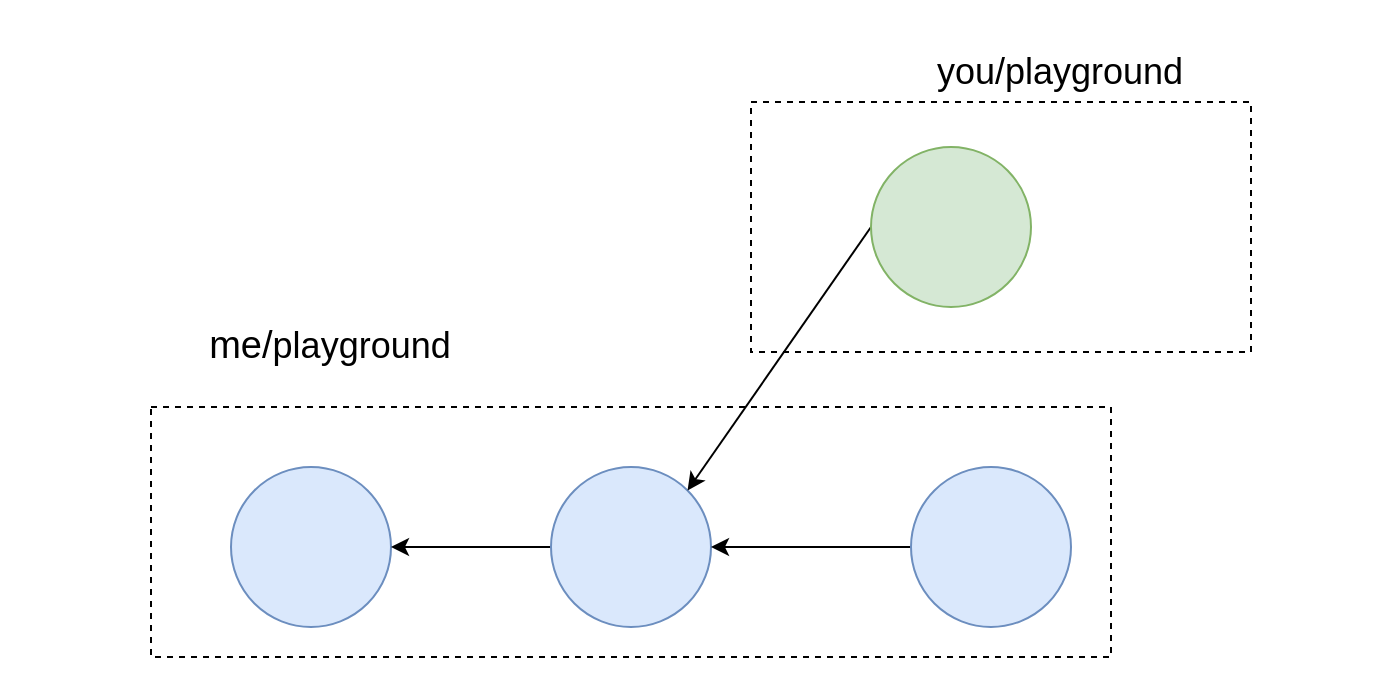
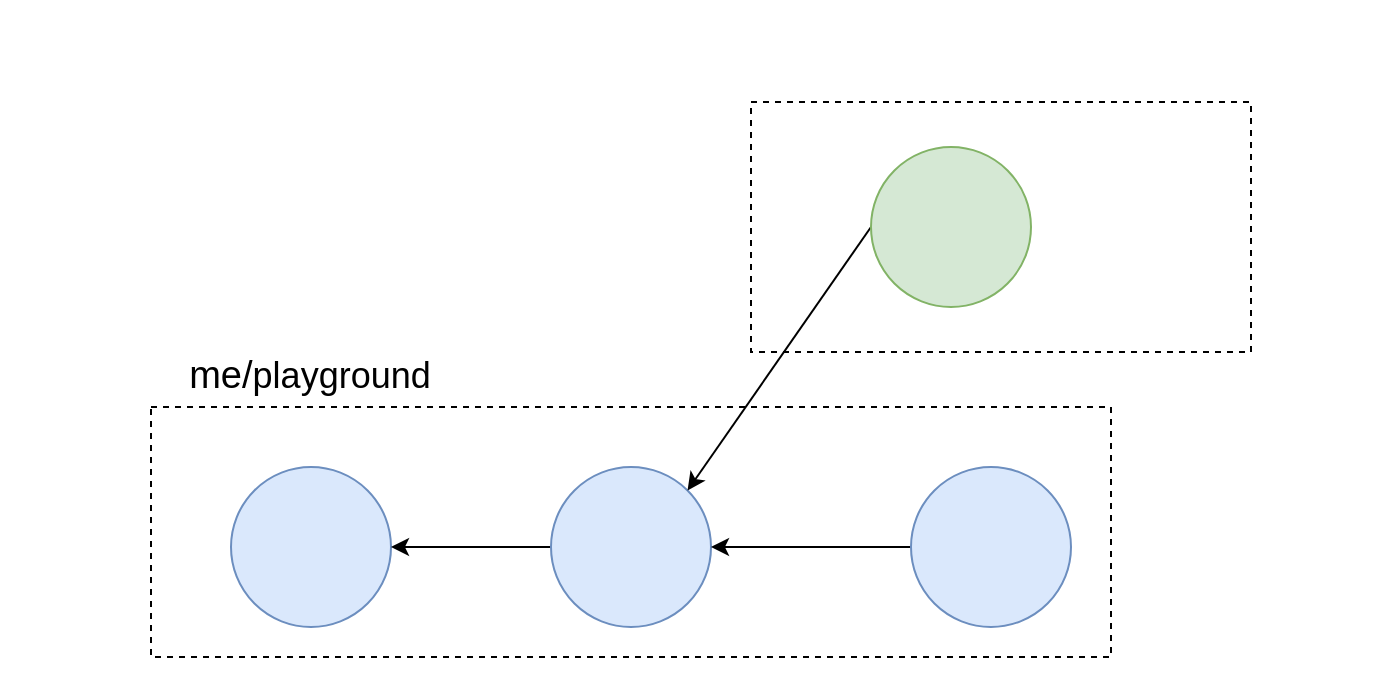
(1061, 72) -> none
(331, 347) -> (311, 377)
